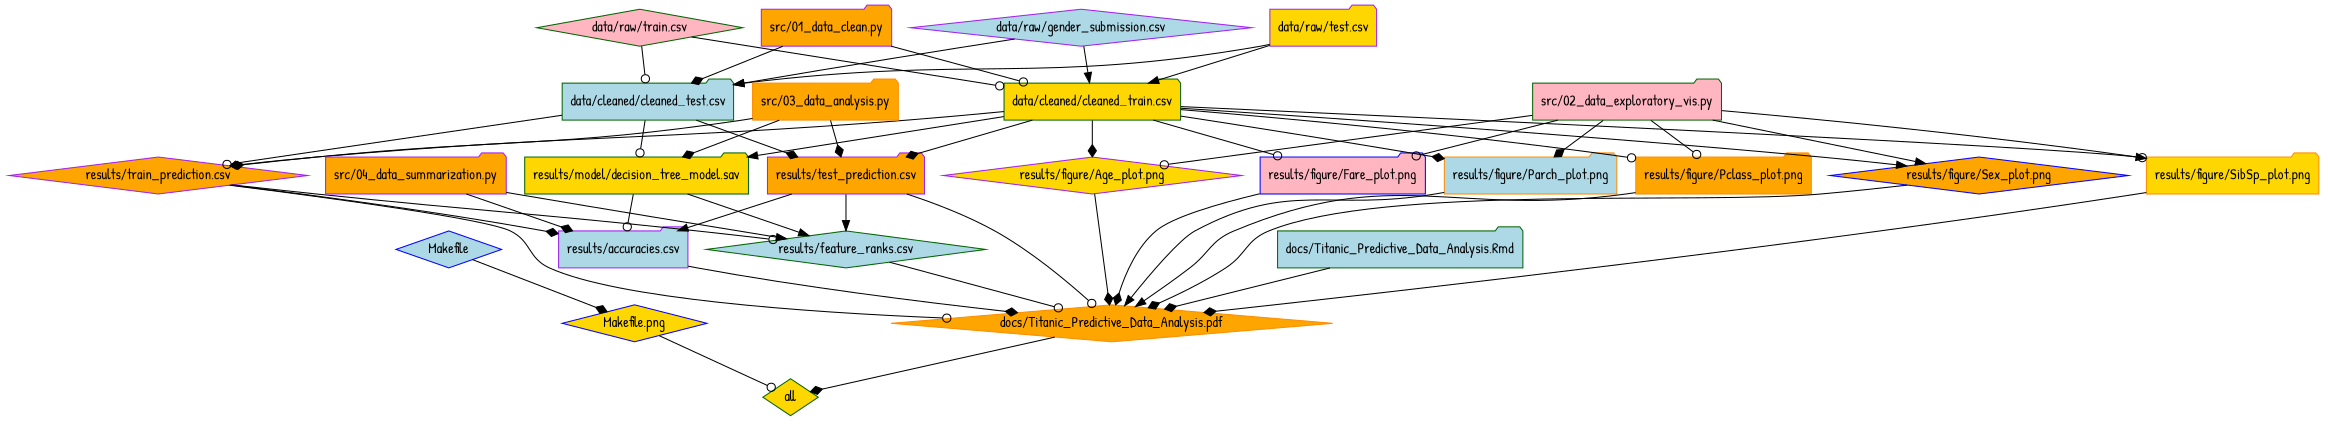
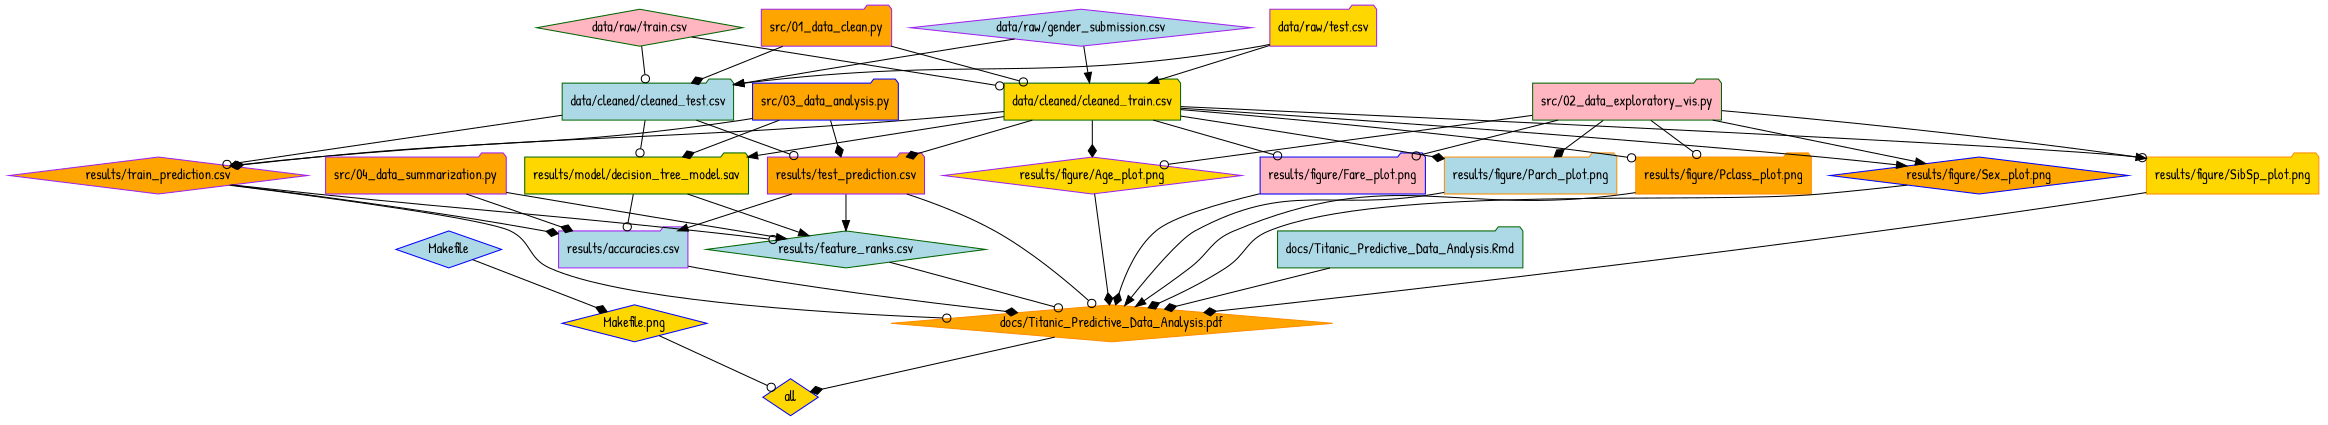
(825, 102) -> (825, 102)
(748, 139) -> (748, 139)
(791, 397) -> (791, 397)
